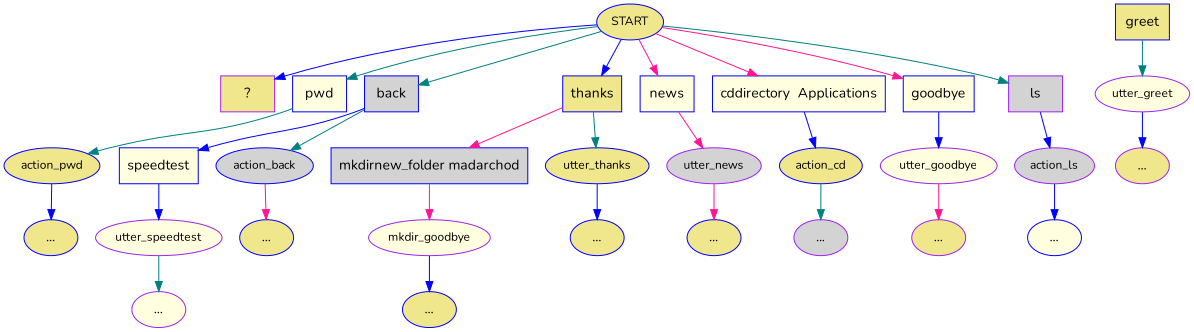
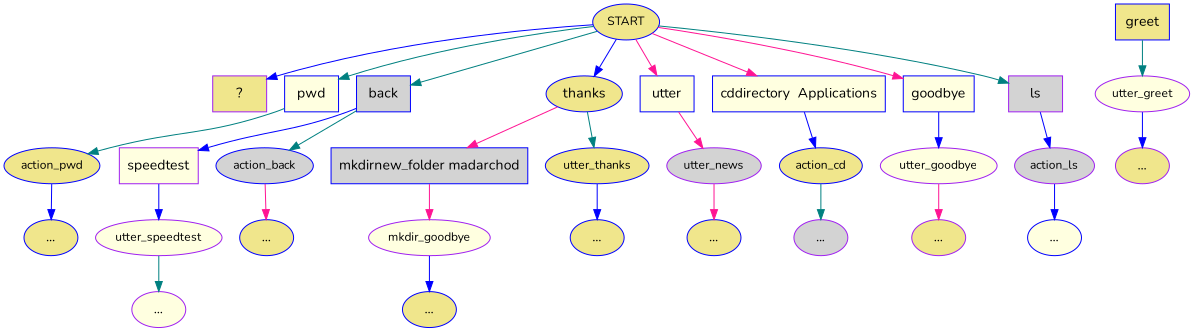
(592, 94) -> (584, 94)
(667, 94) -> (667, 94)
(159, 166) -> (159, 166)
